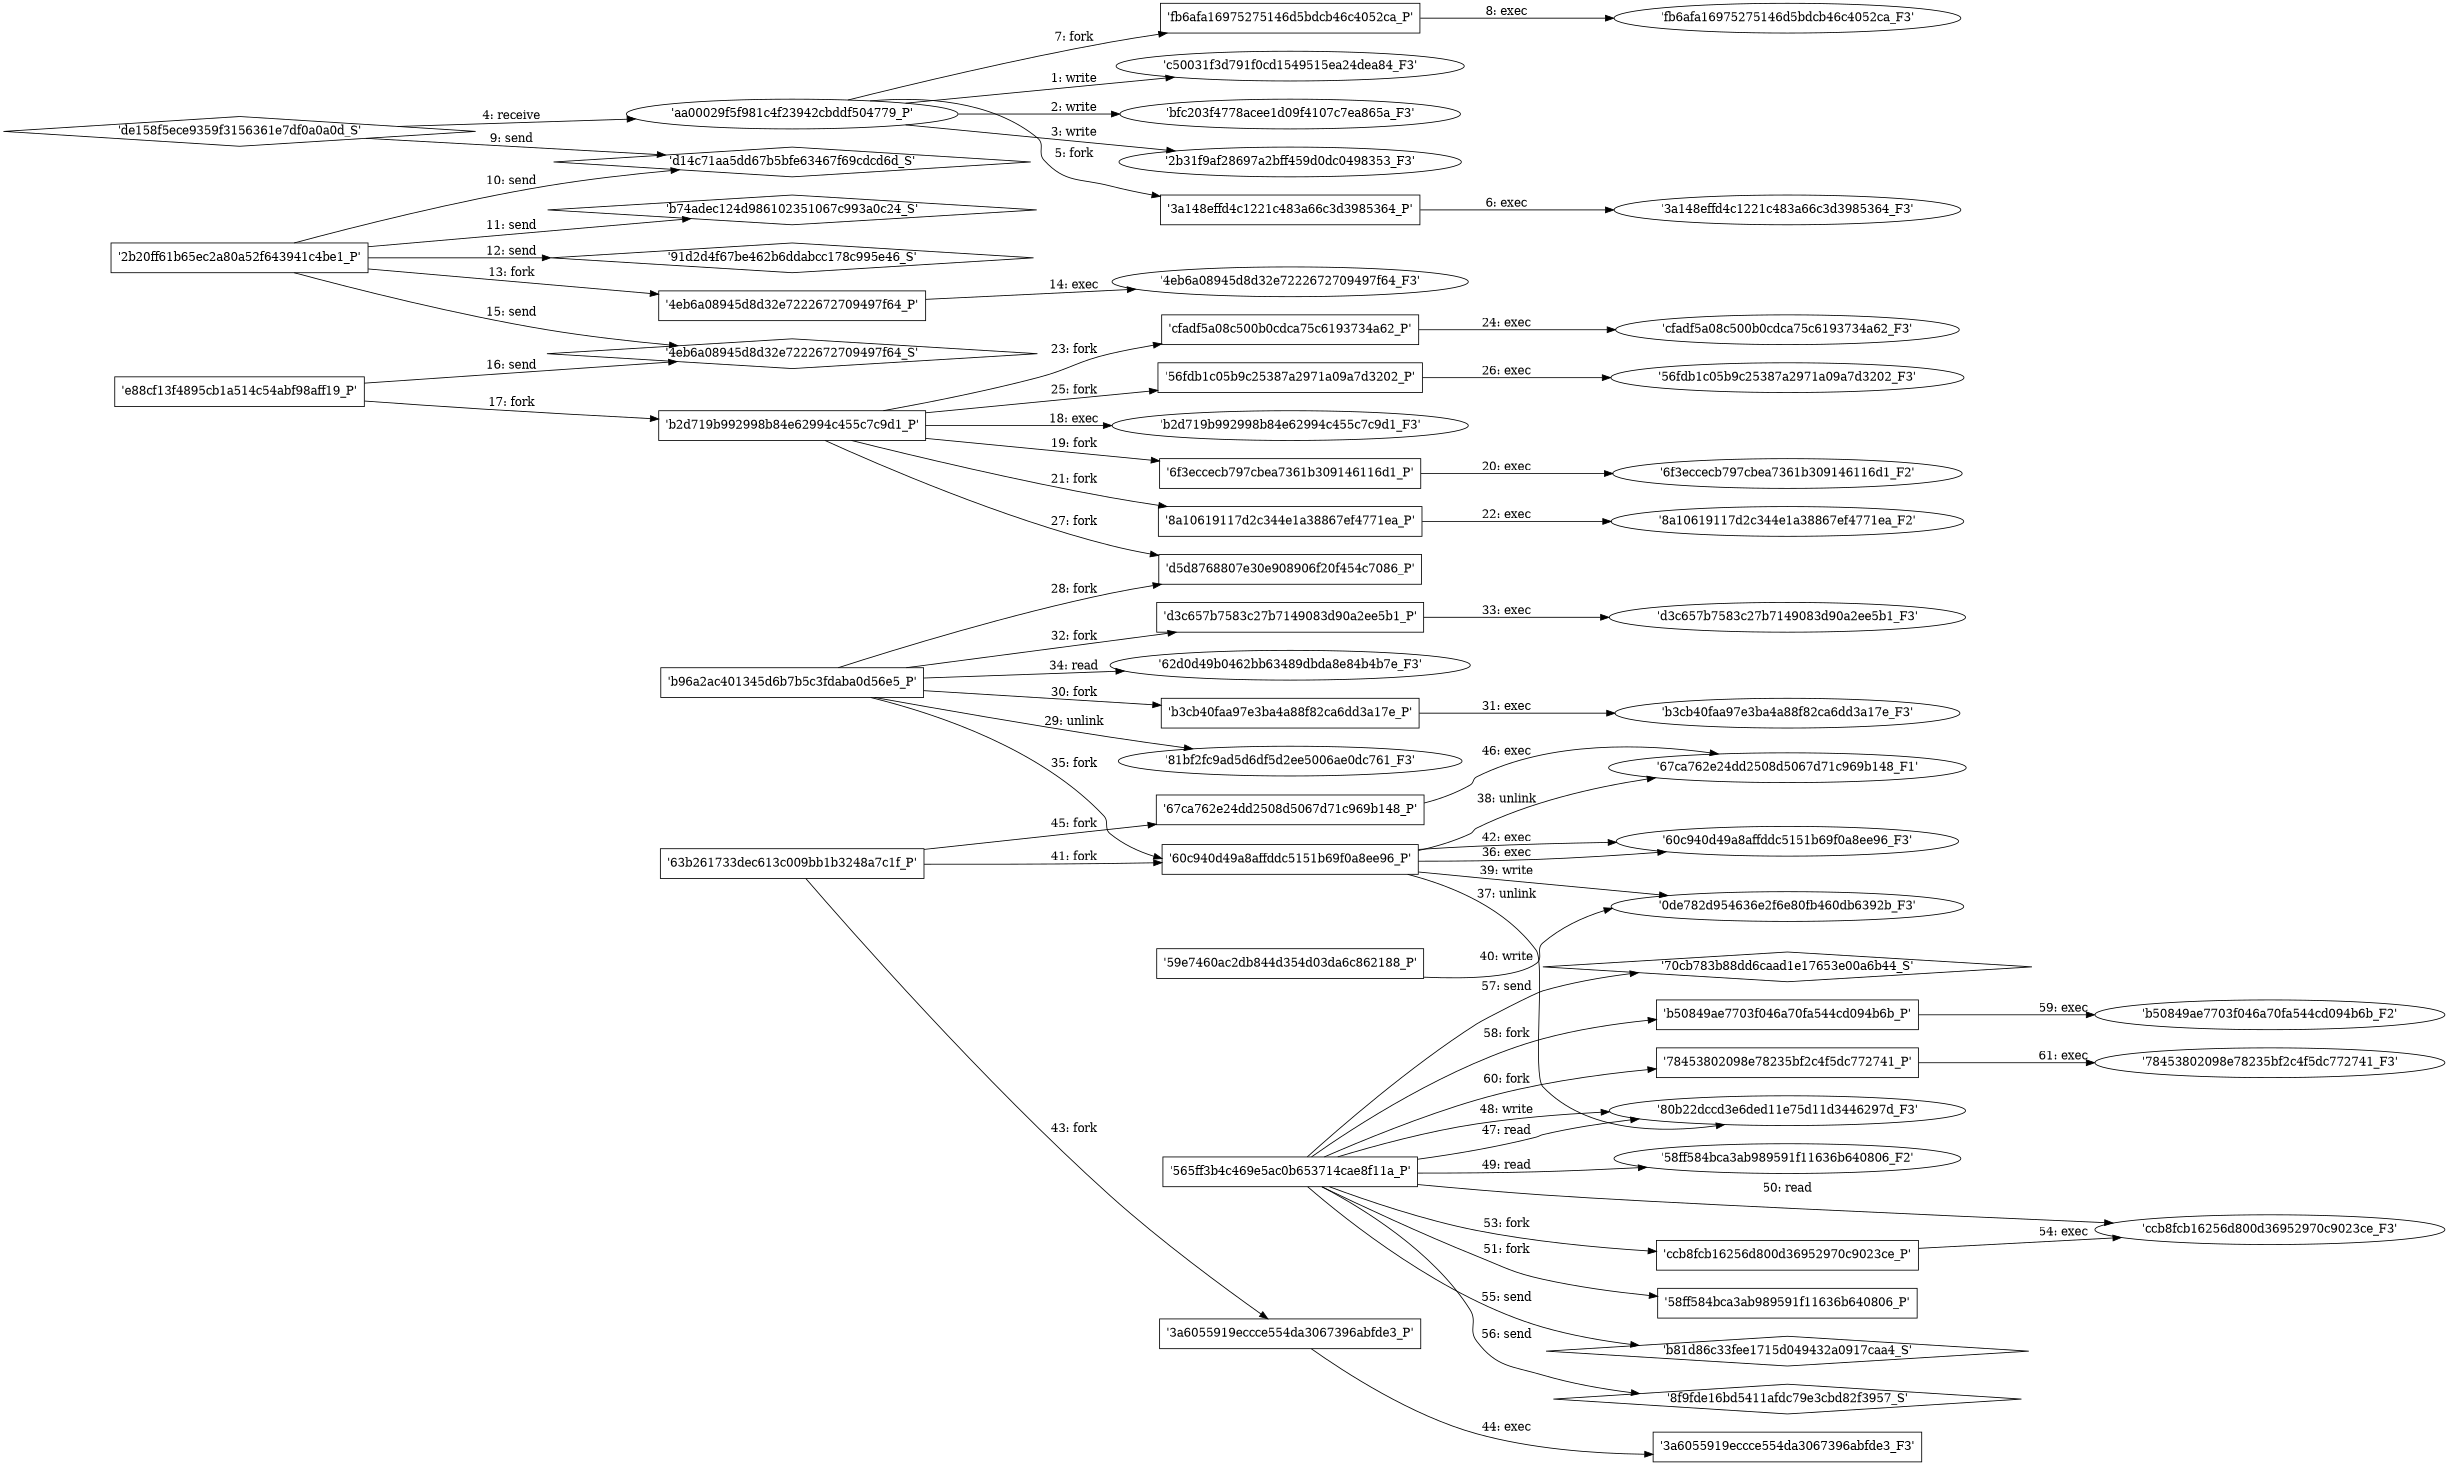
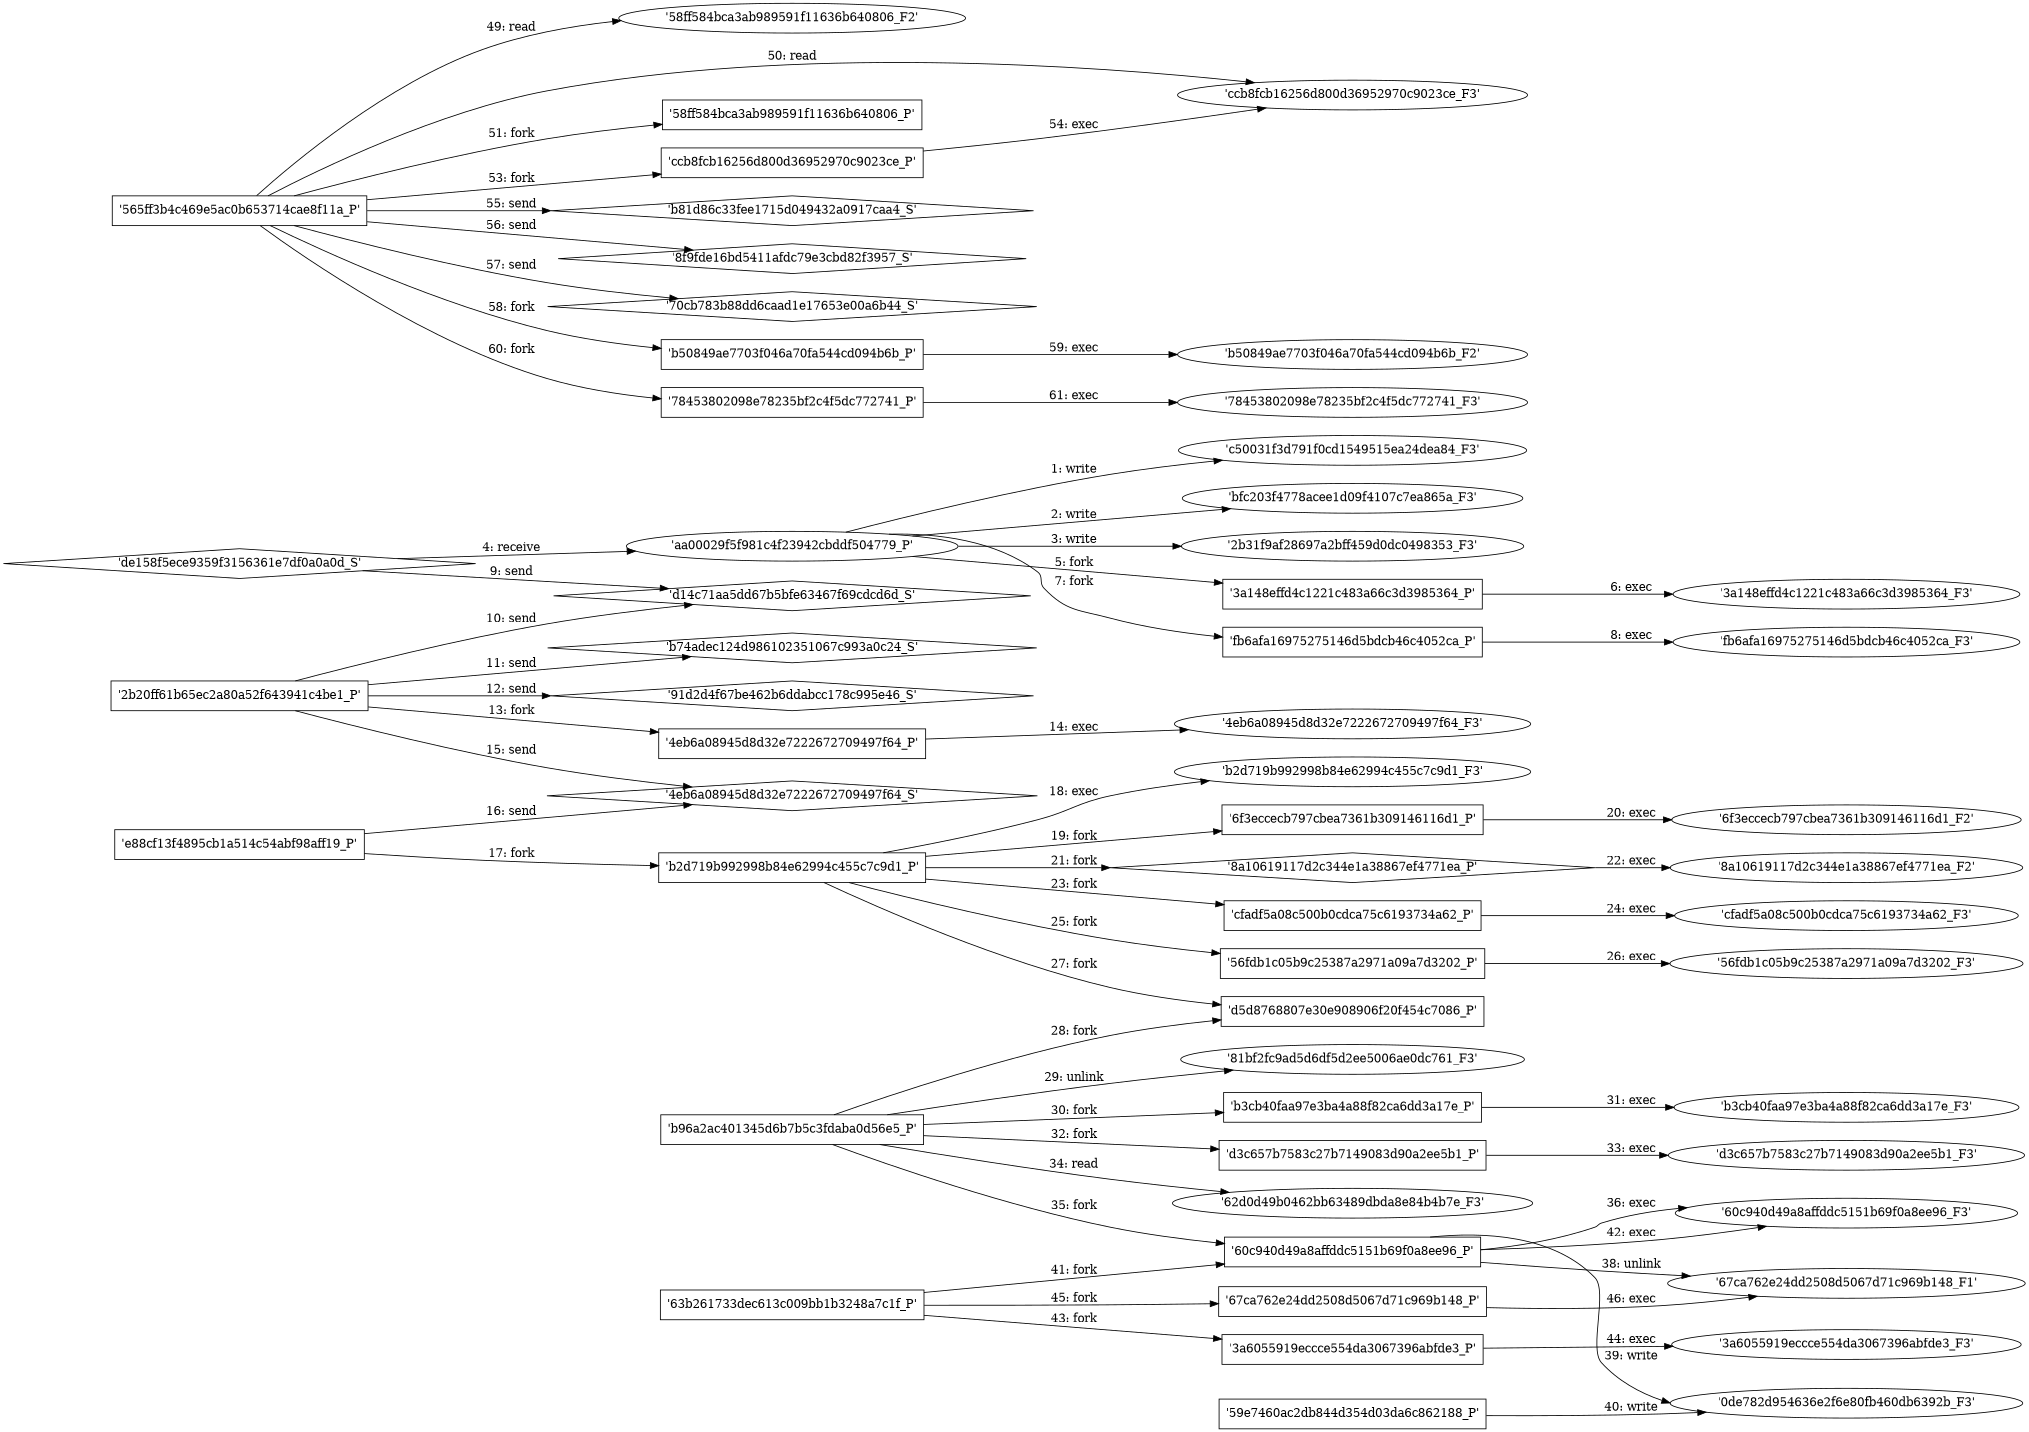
(1290, 521) -> (1353, 868)
(1787, 1111) -> none
(1787, 1447) -> (1846, 1345)
